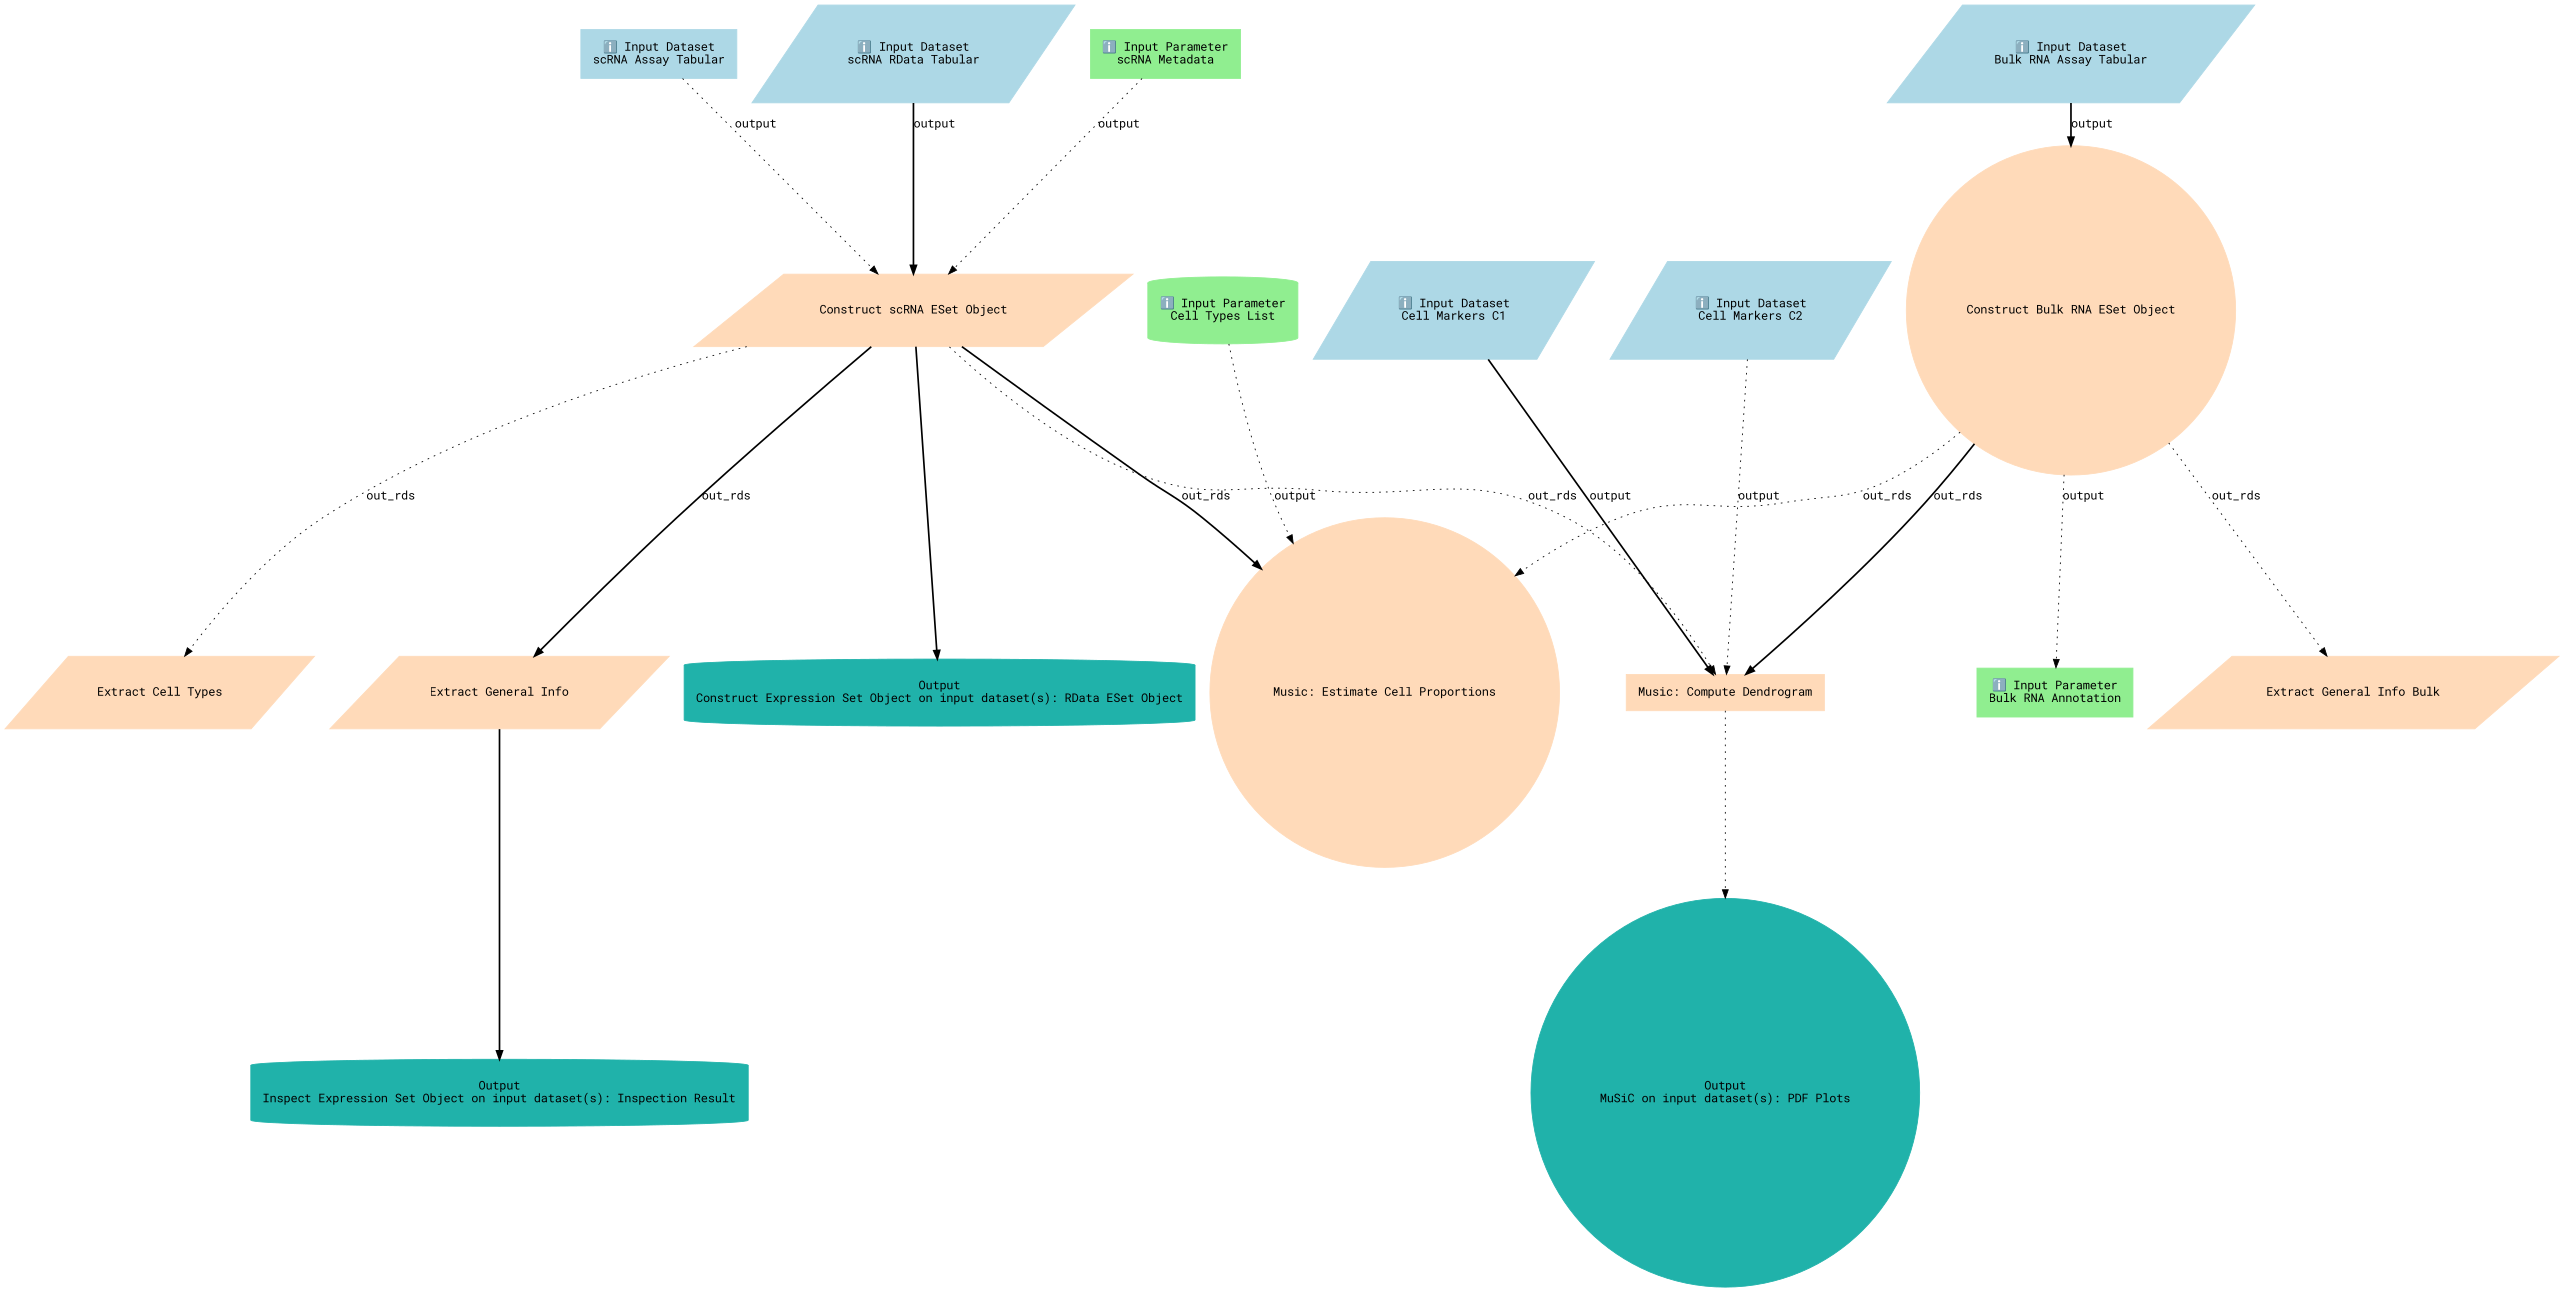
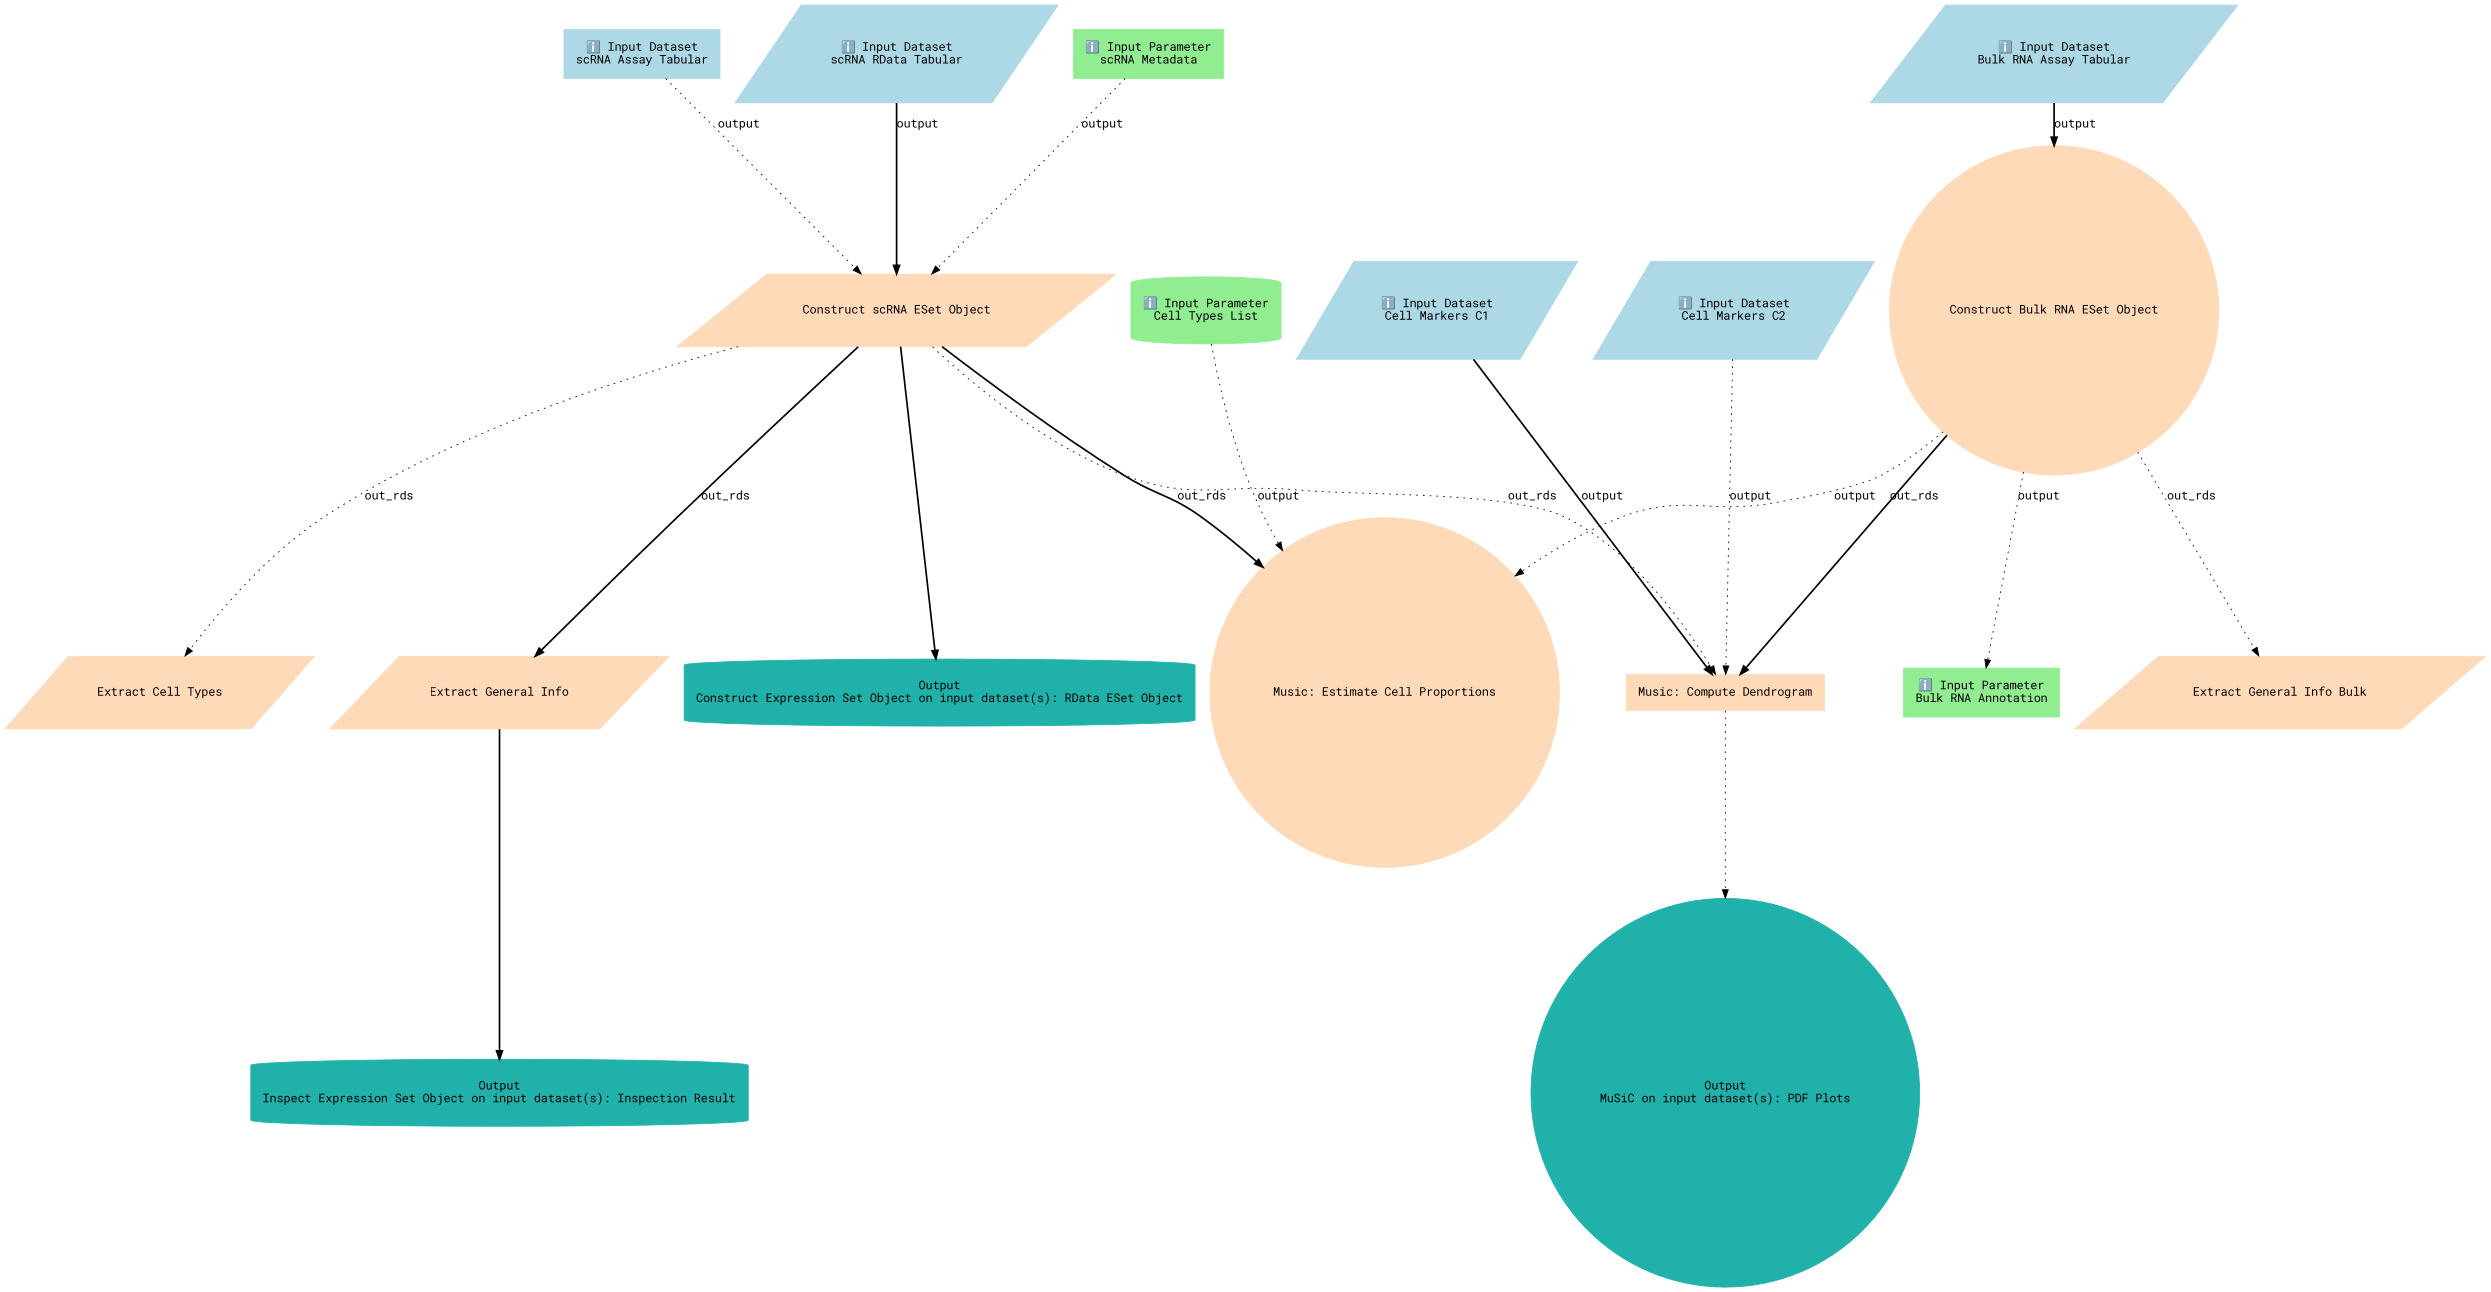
(1887, 496) -> (1855, 496)
